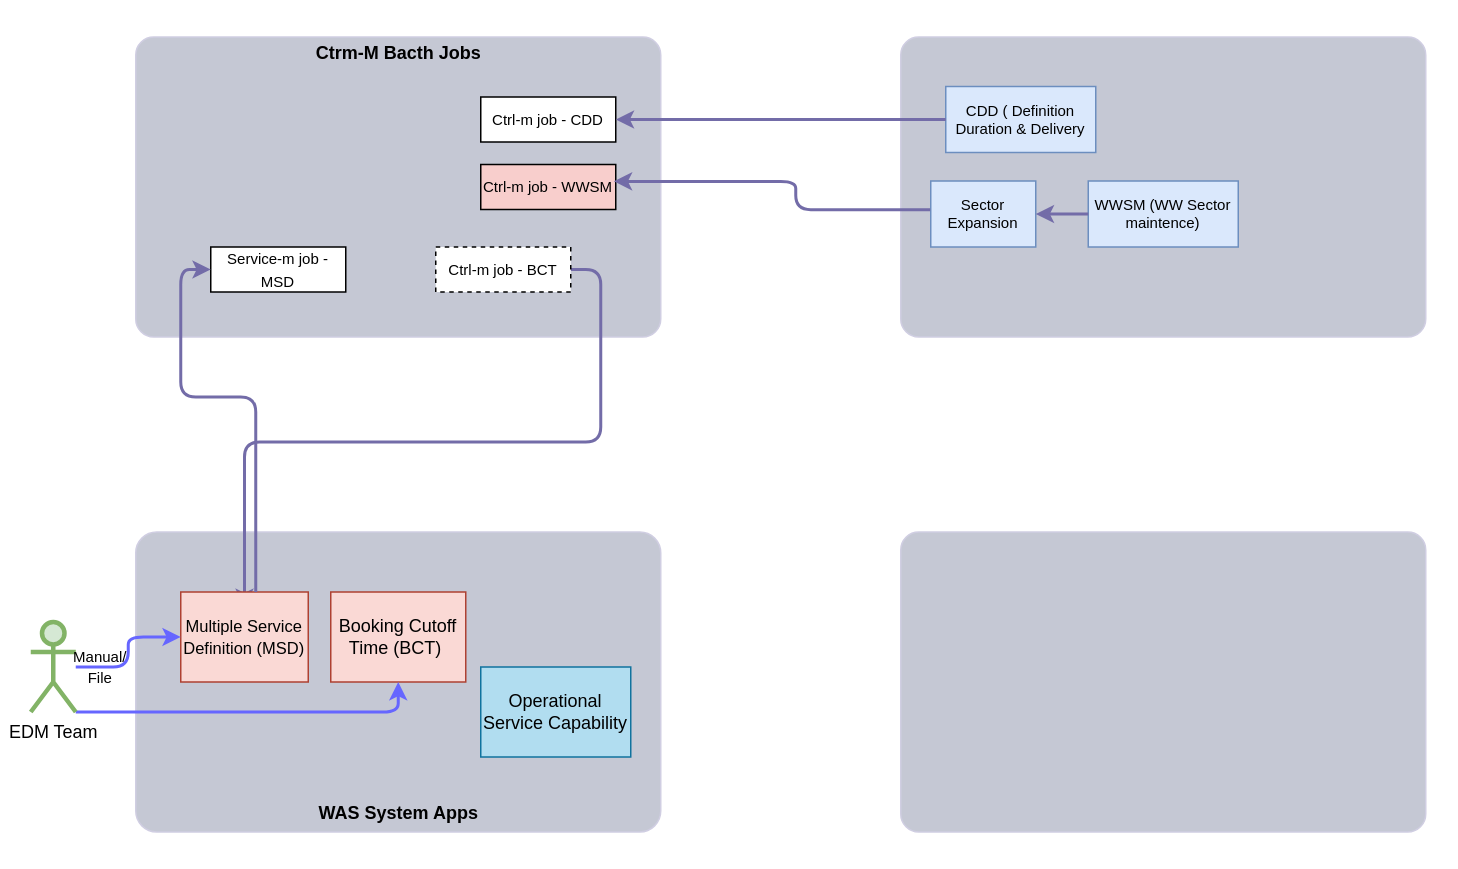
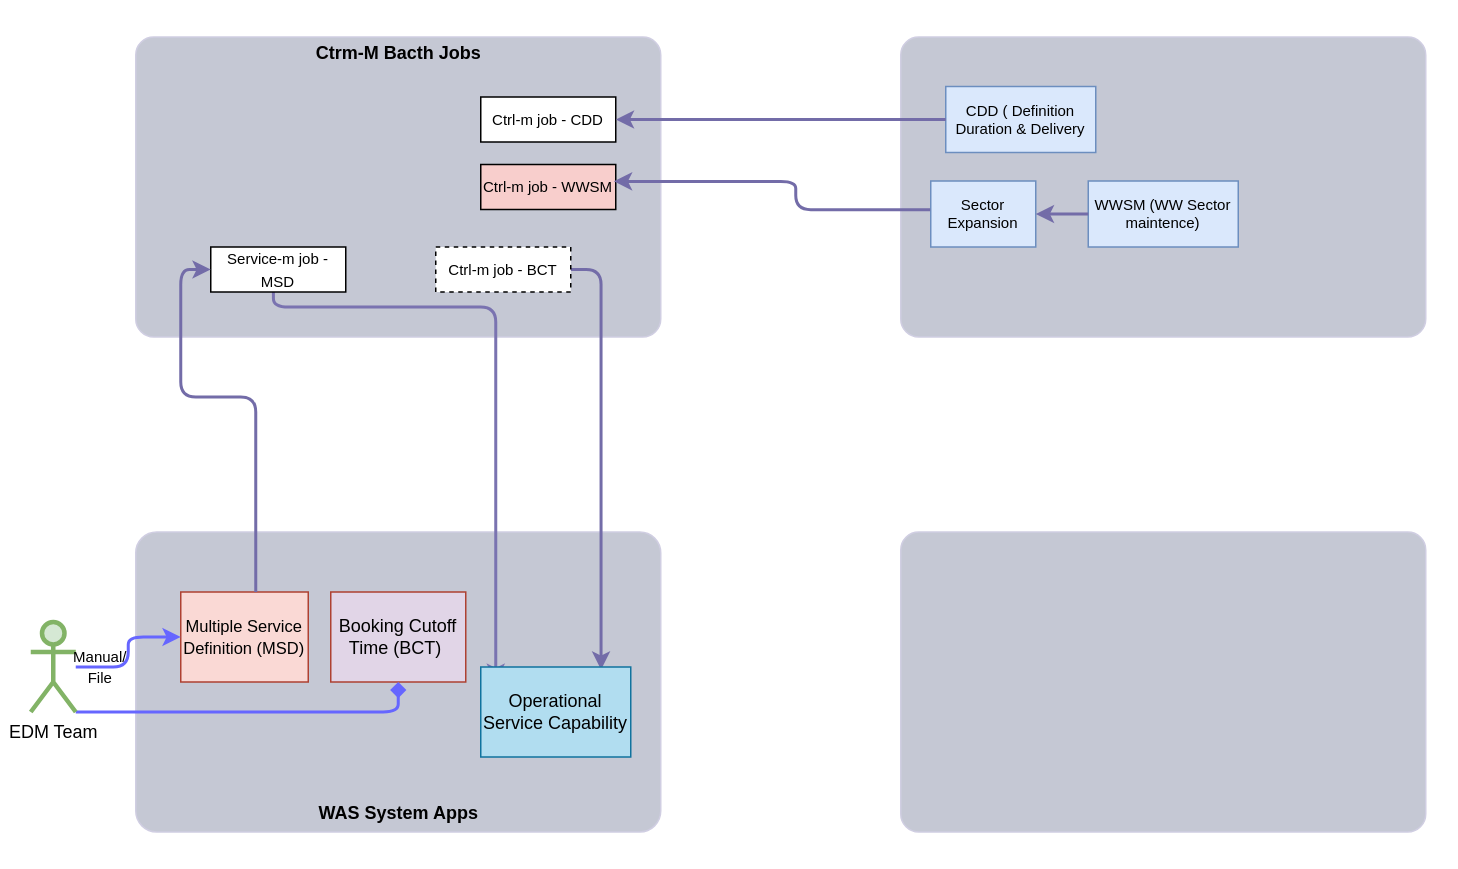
none -> (496, 378)
(355, 442) -> (601, 542)
(398, 637) -> (398, 637)
(398, 696) -> (398, 697)
